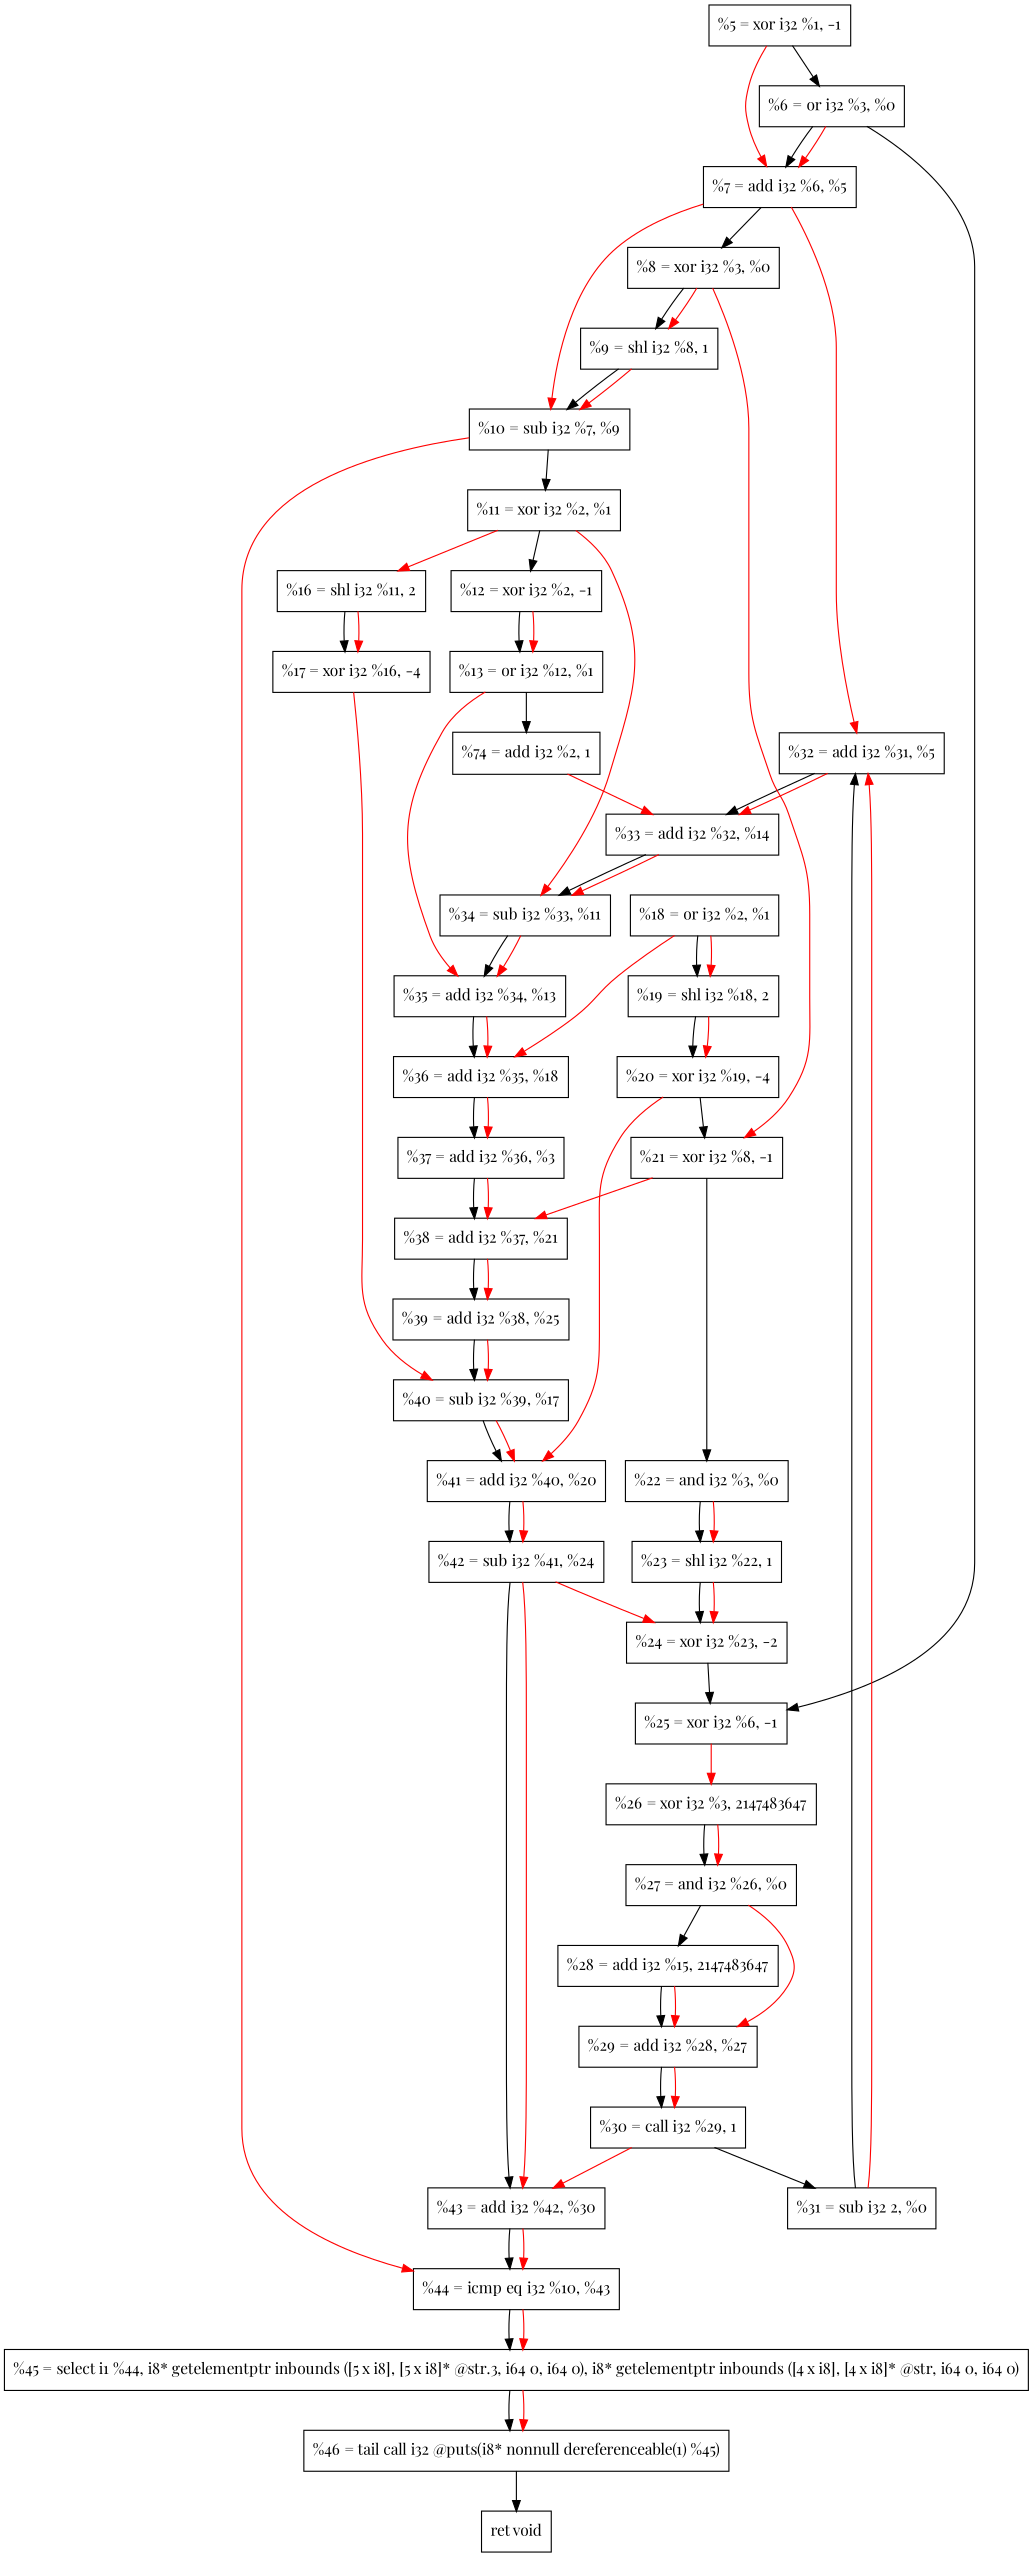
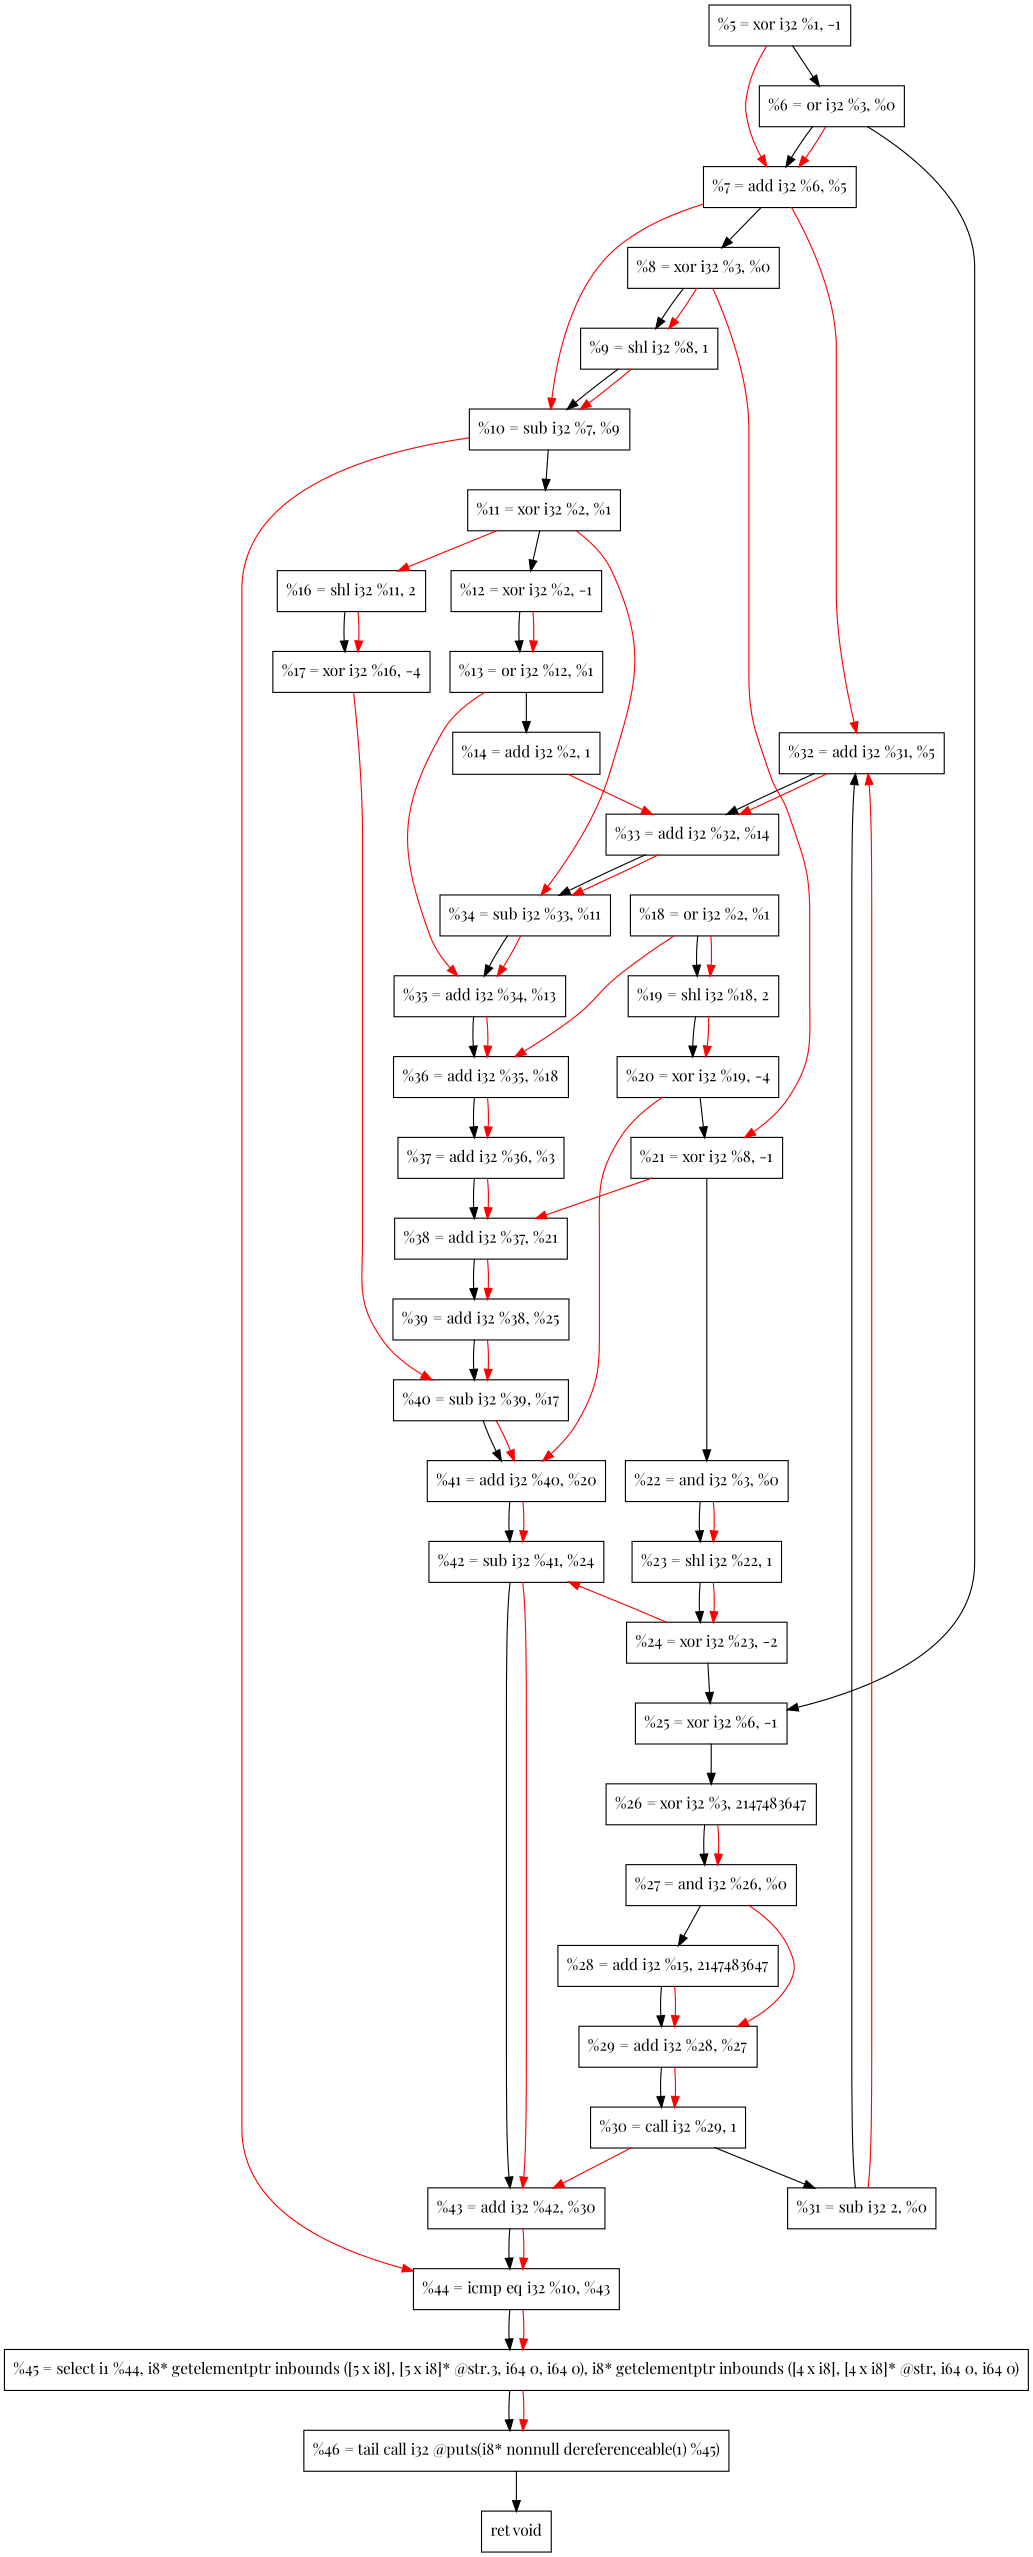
(526, 753) -> (526, 753)
(600, 1600) -> (623, 1604)
(711, 1758) -> (711, 1758)
